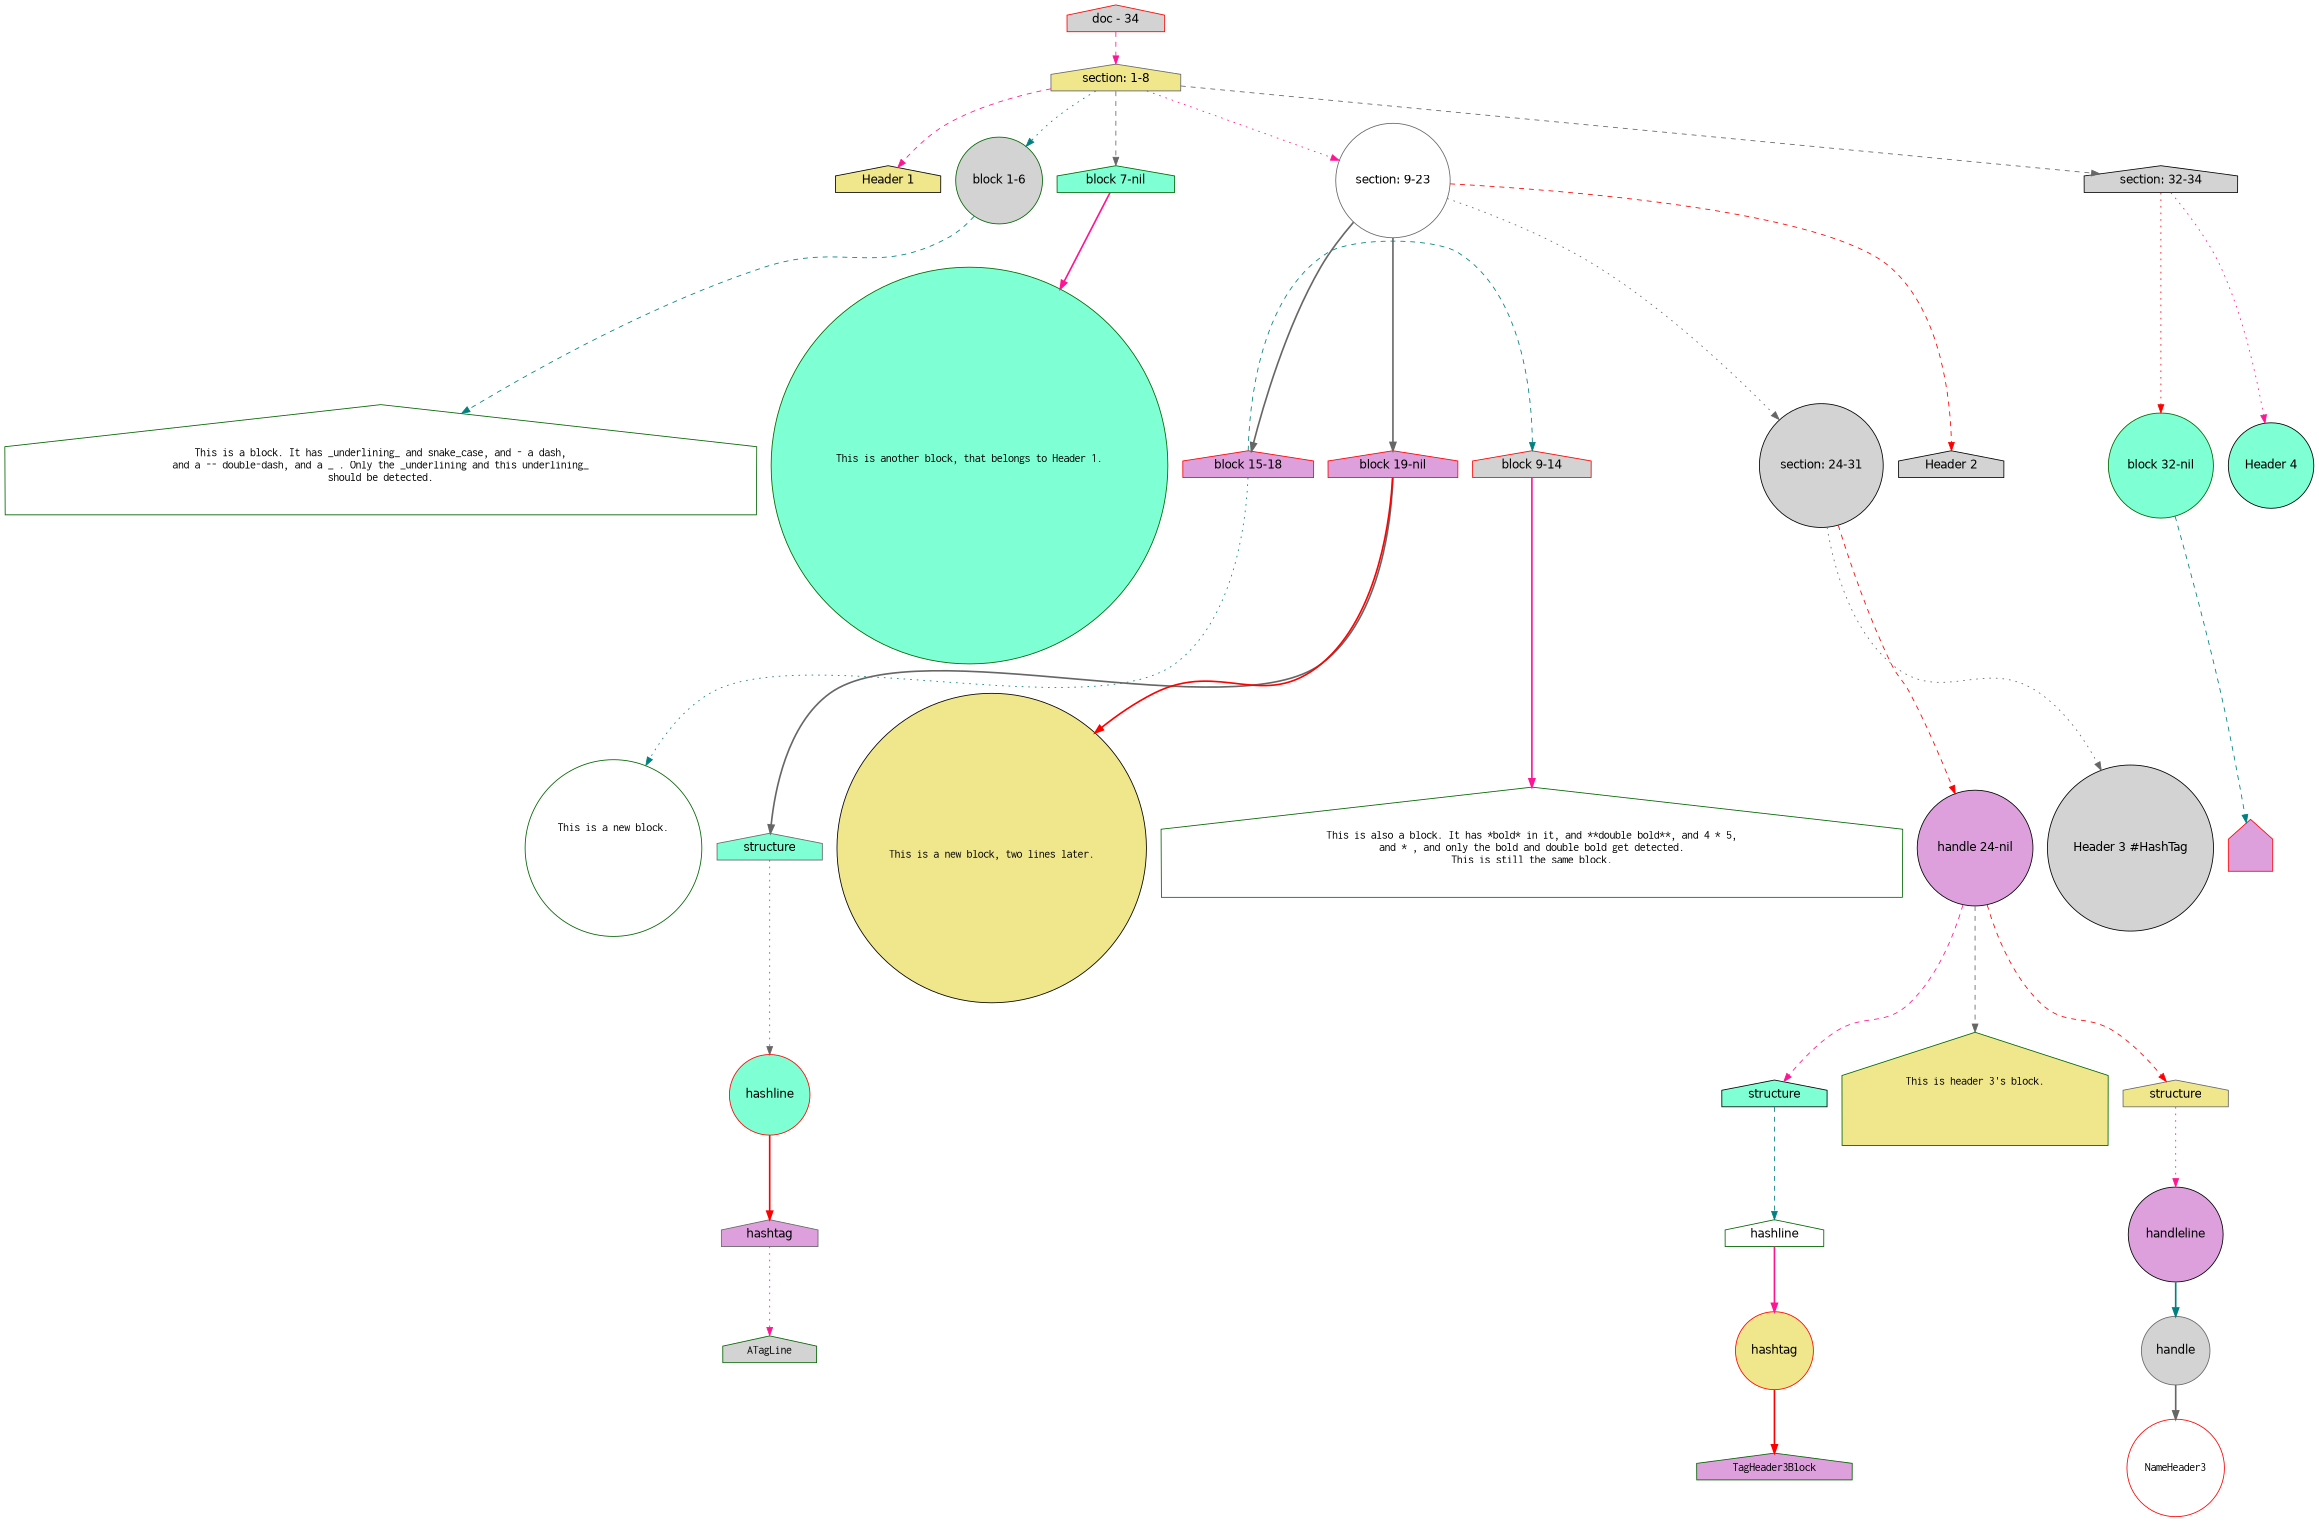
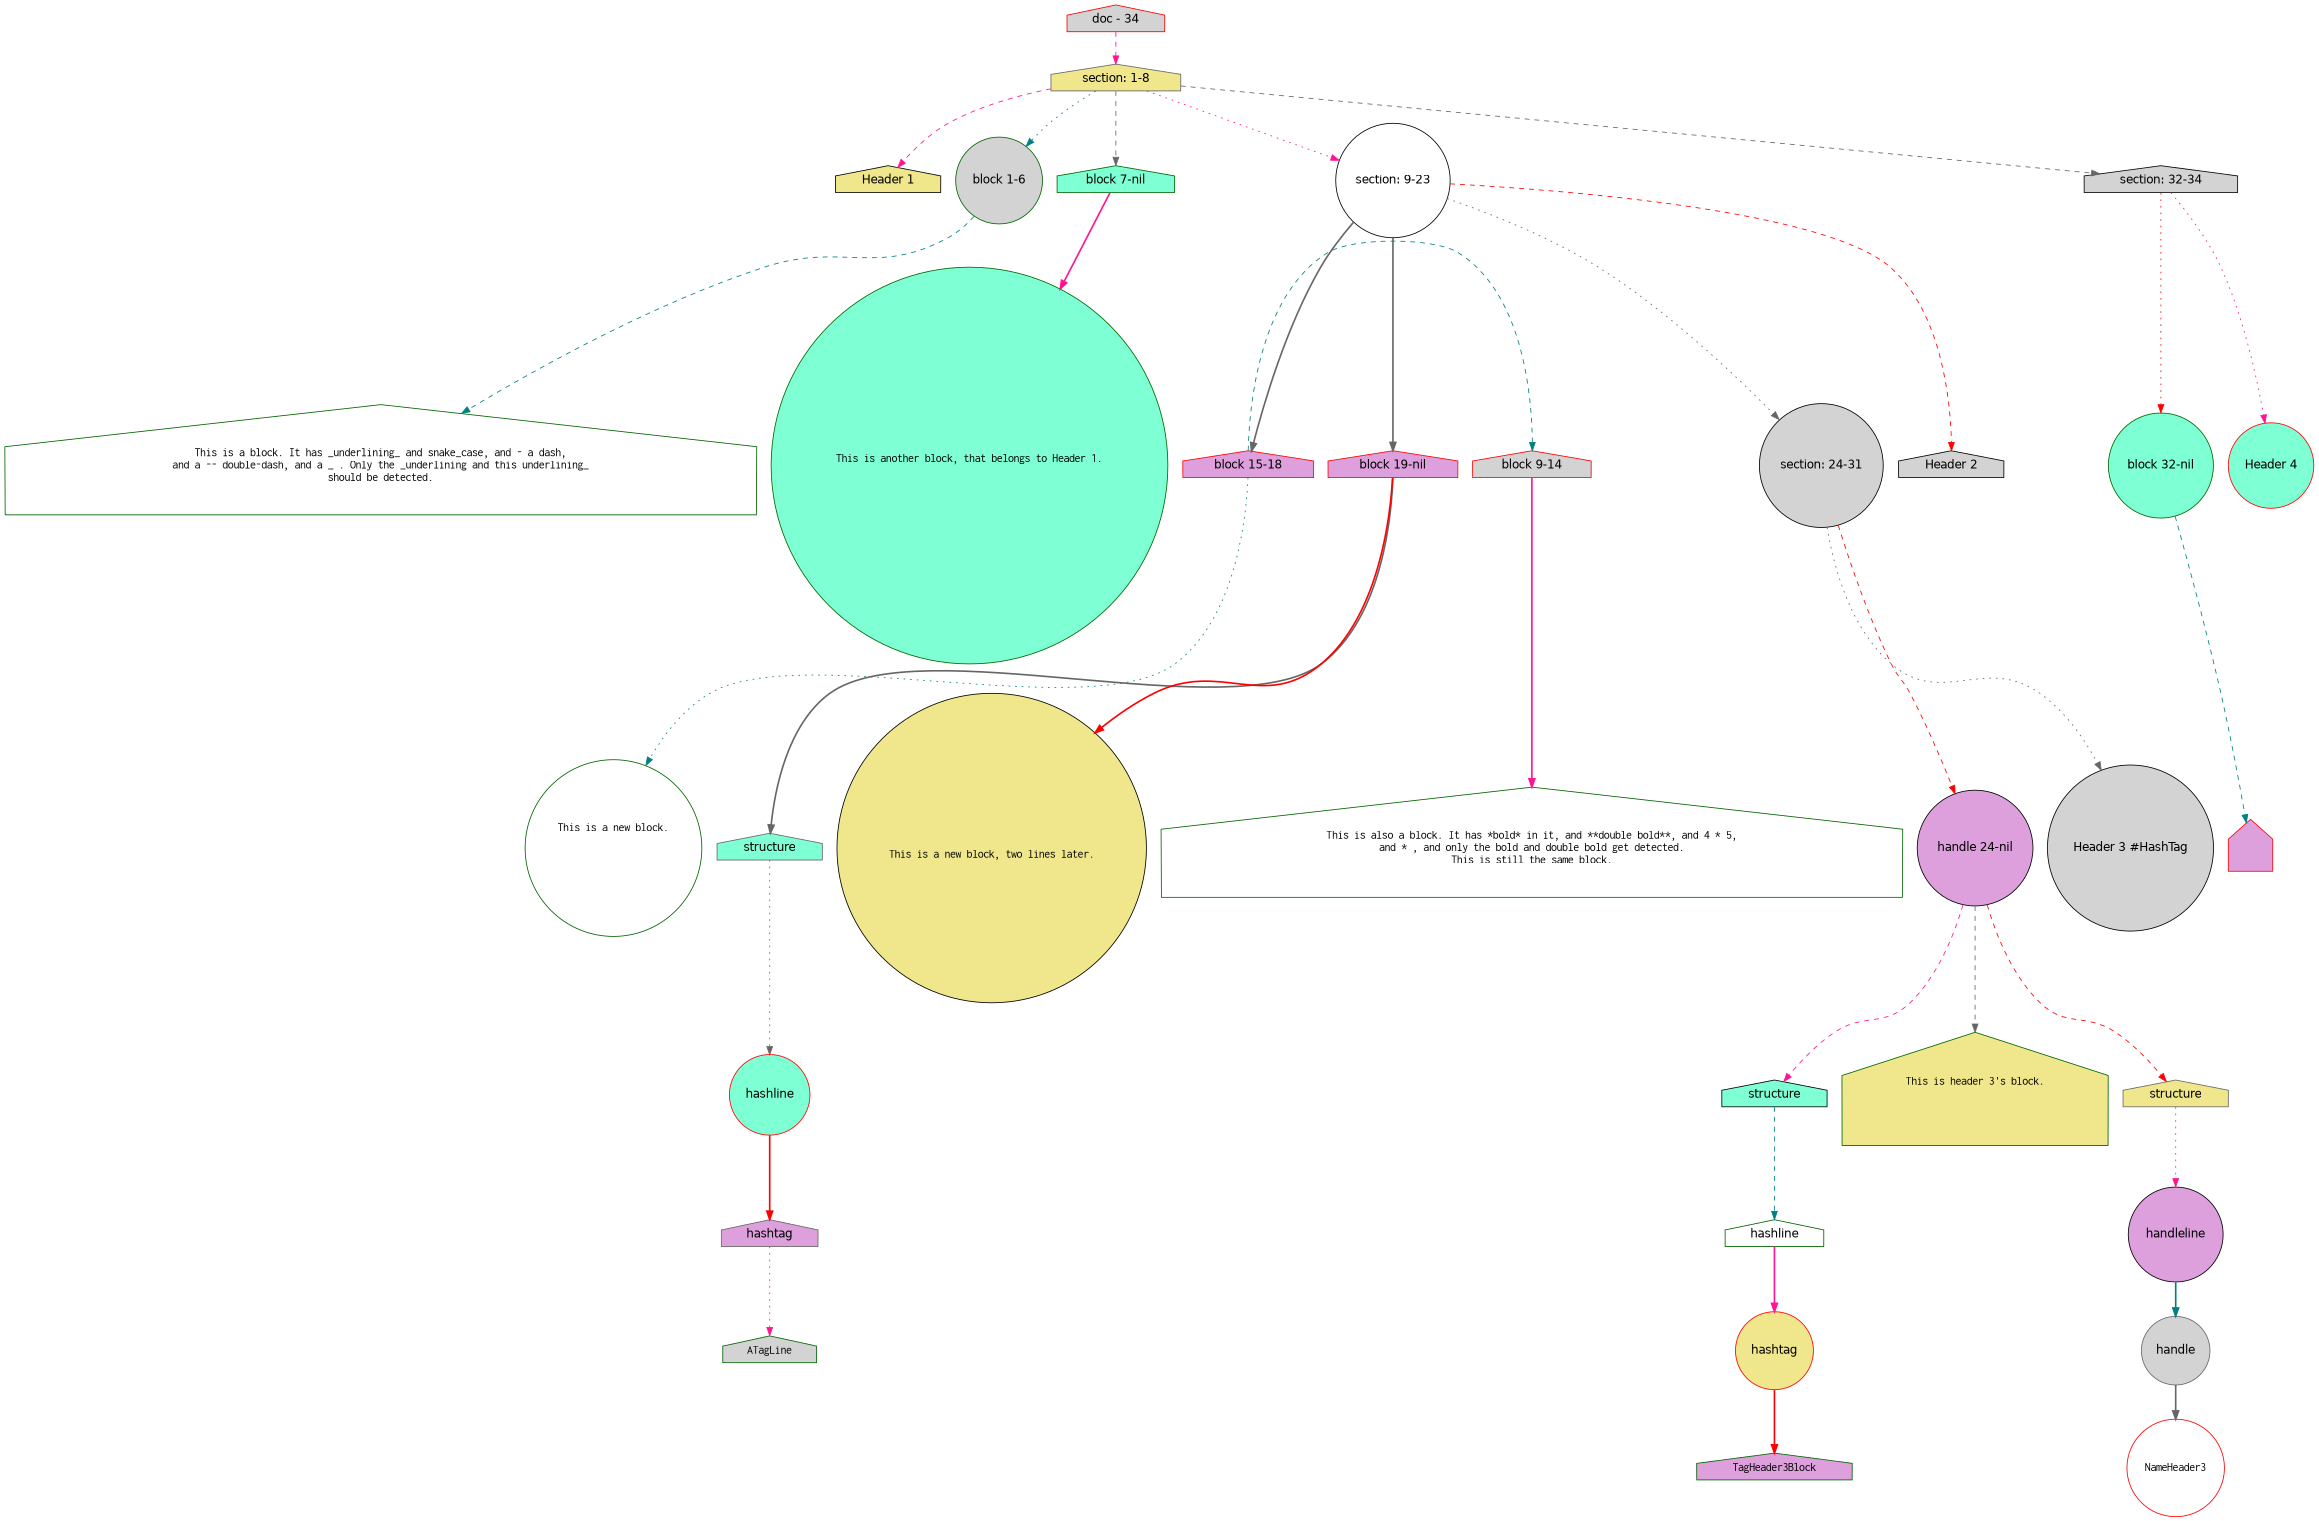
(1393, 181) -> (1393, 181)
(2271, 466) -> (2271, 466)
